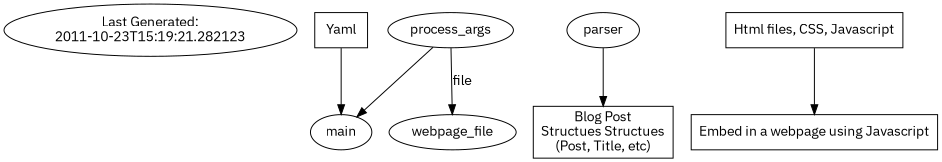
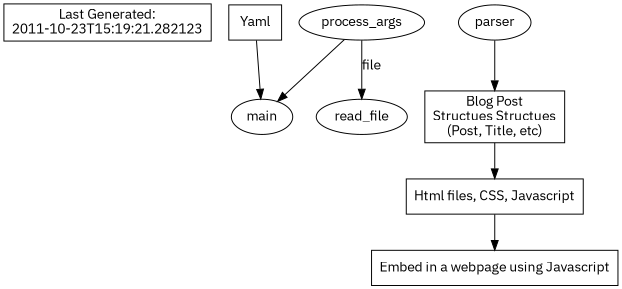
(150, 30) -> (108, 22)
(453, 132) -> (362, 117)
none -> (495, 156)
